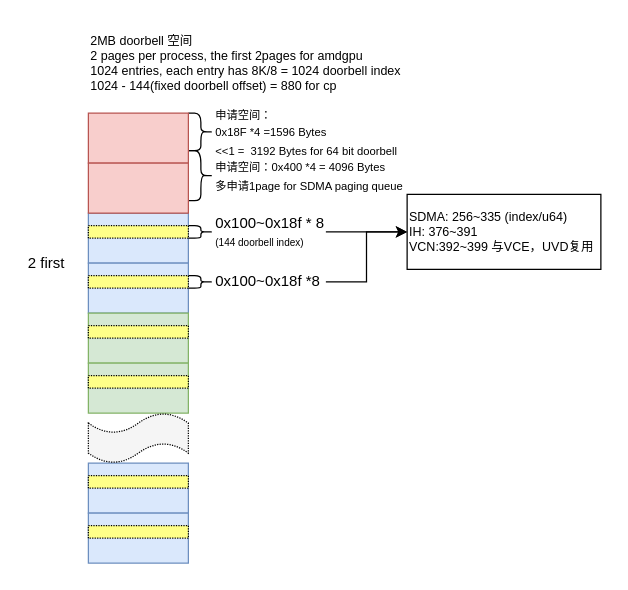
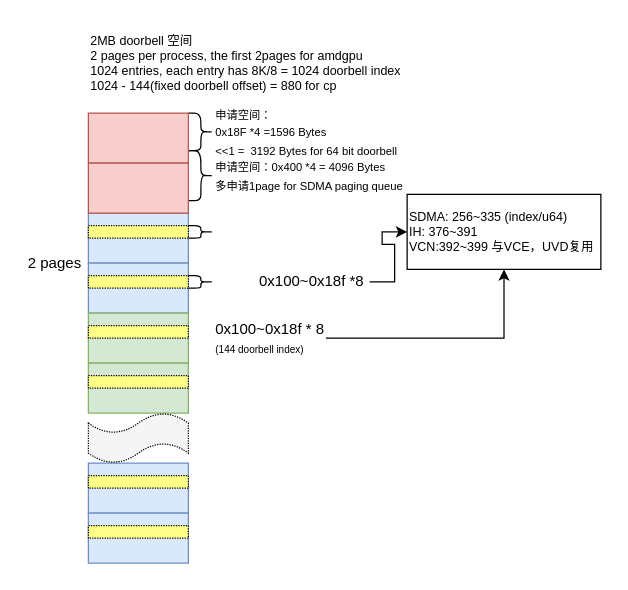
(269, 232) -> (269, 338)
(54, 263) -> (56, 263)
(269, 282) -> (313, 282)
